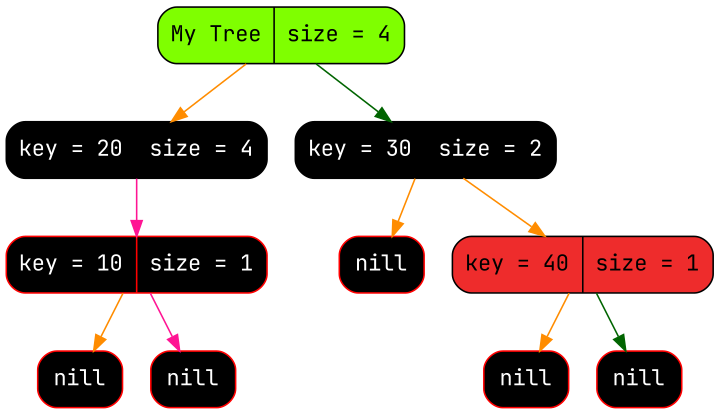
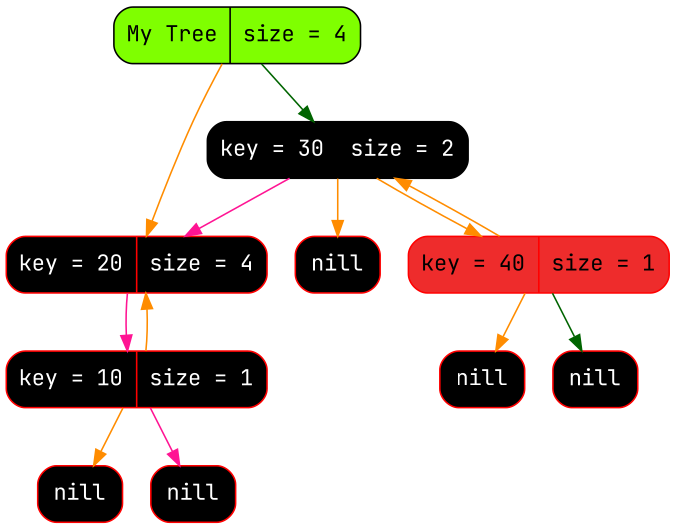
(137, 150) -> (137, 265)
none -> (244, 203)
none -> (455, 211)
(583, 265) -> (539, 265)
none -> (147, 330)
